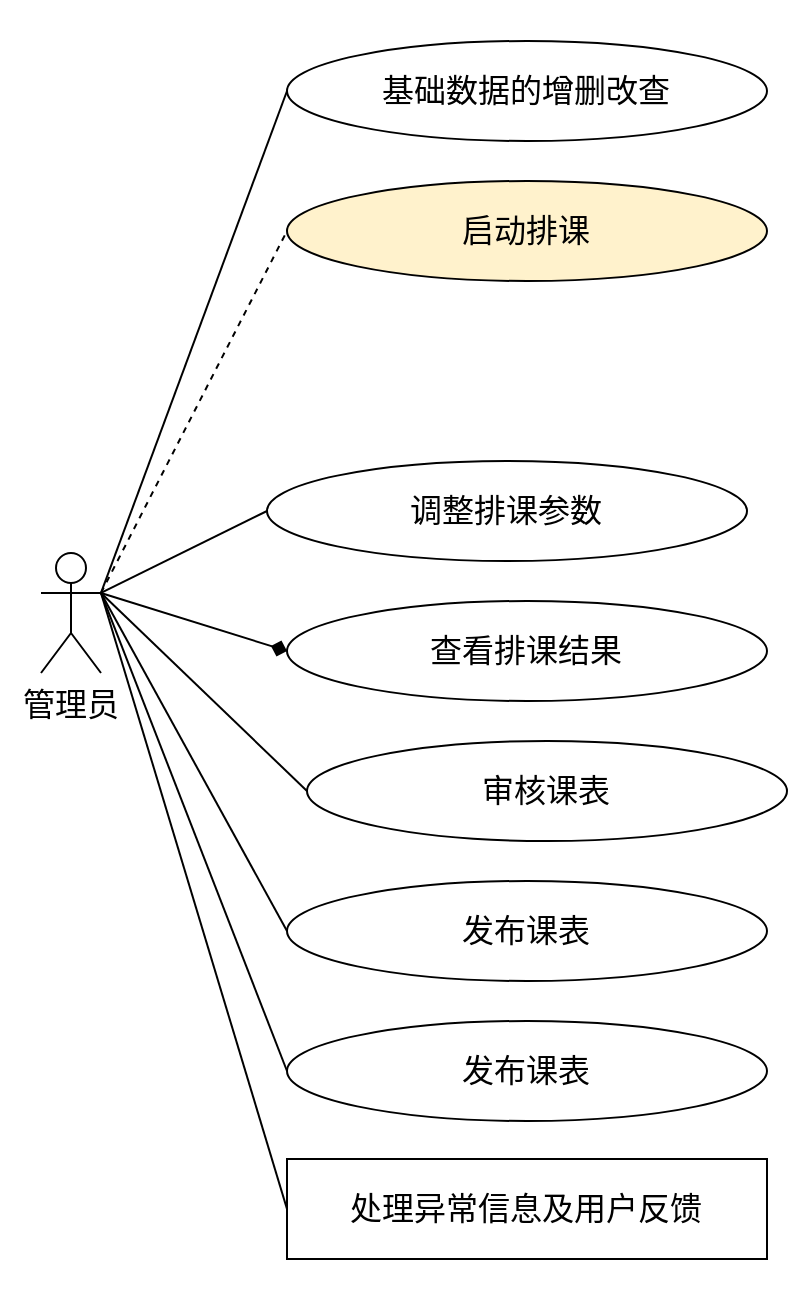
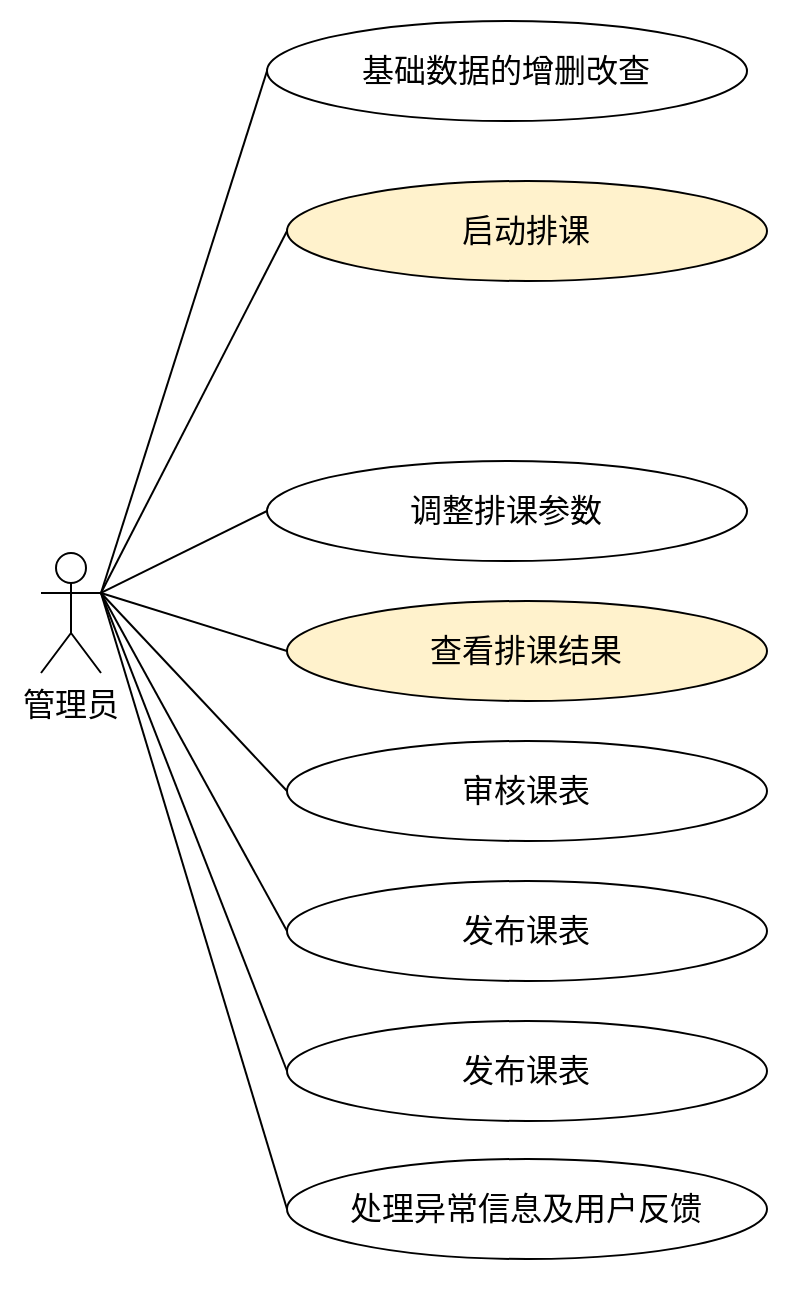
(527, 91) -> (507, 71)
(198, 404) -> (198, 404)
(271, 646) -> (277, 648)
(527, 651) -> (527, 651)
(547, 791) -> (527, 791)
(527, 1209) -> (527, 1209)
